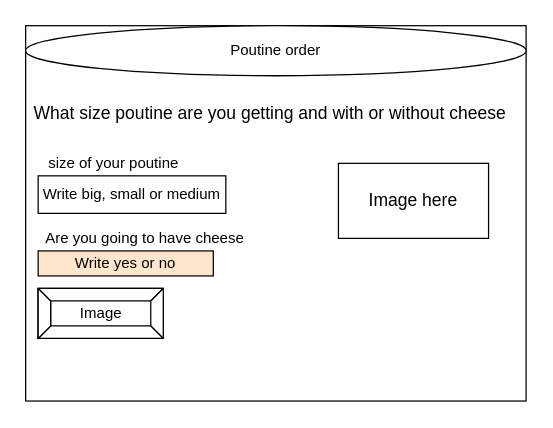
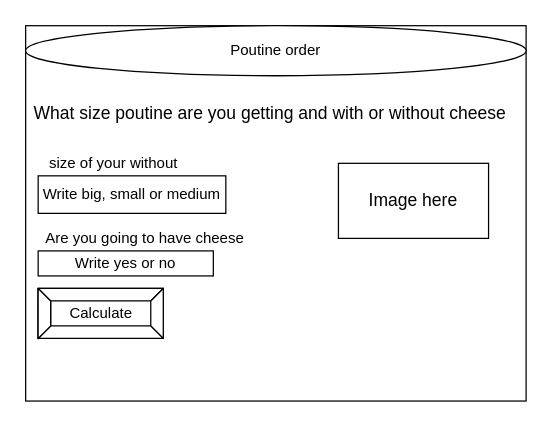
(114, 163) -> (114, 163)
(126, 263) -> (126, 263)
(101, 313) -> (101, 313)
